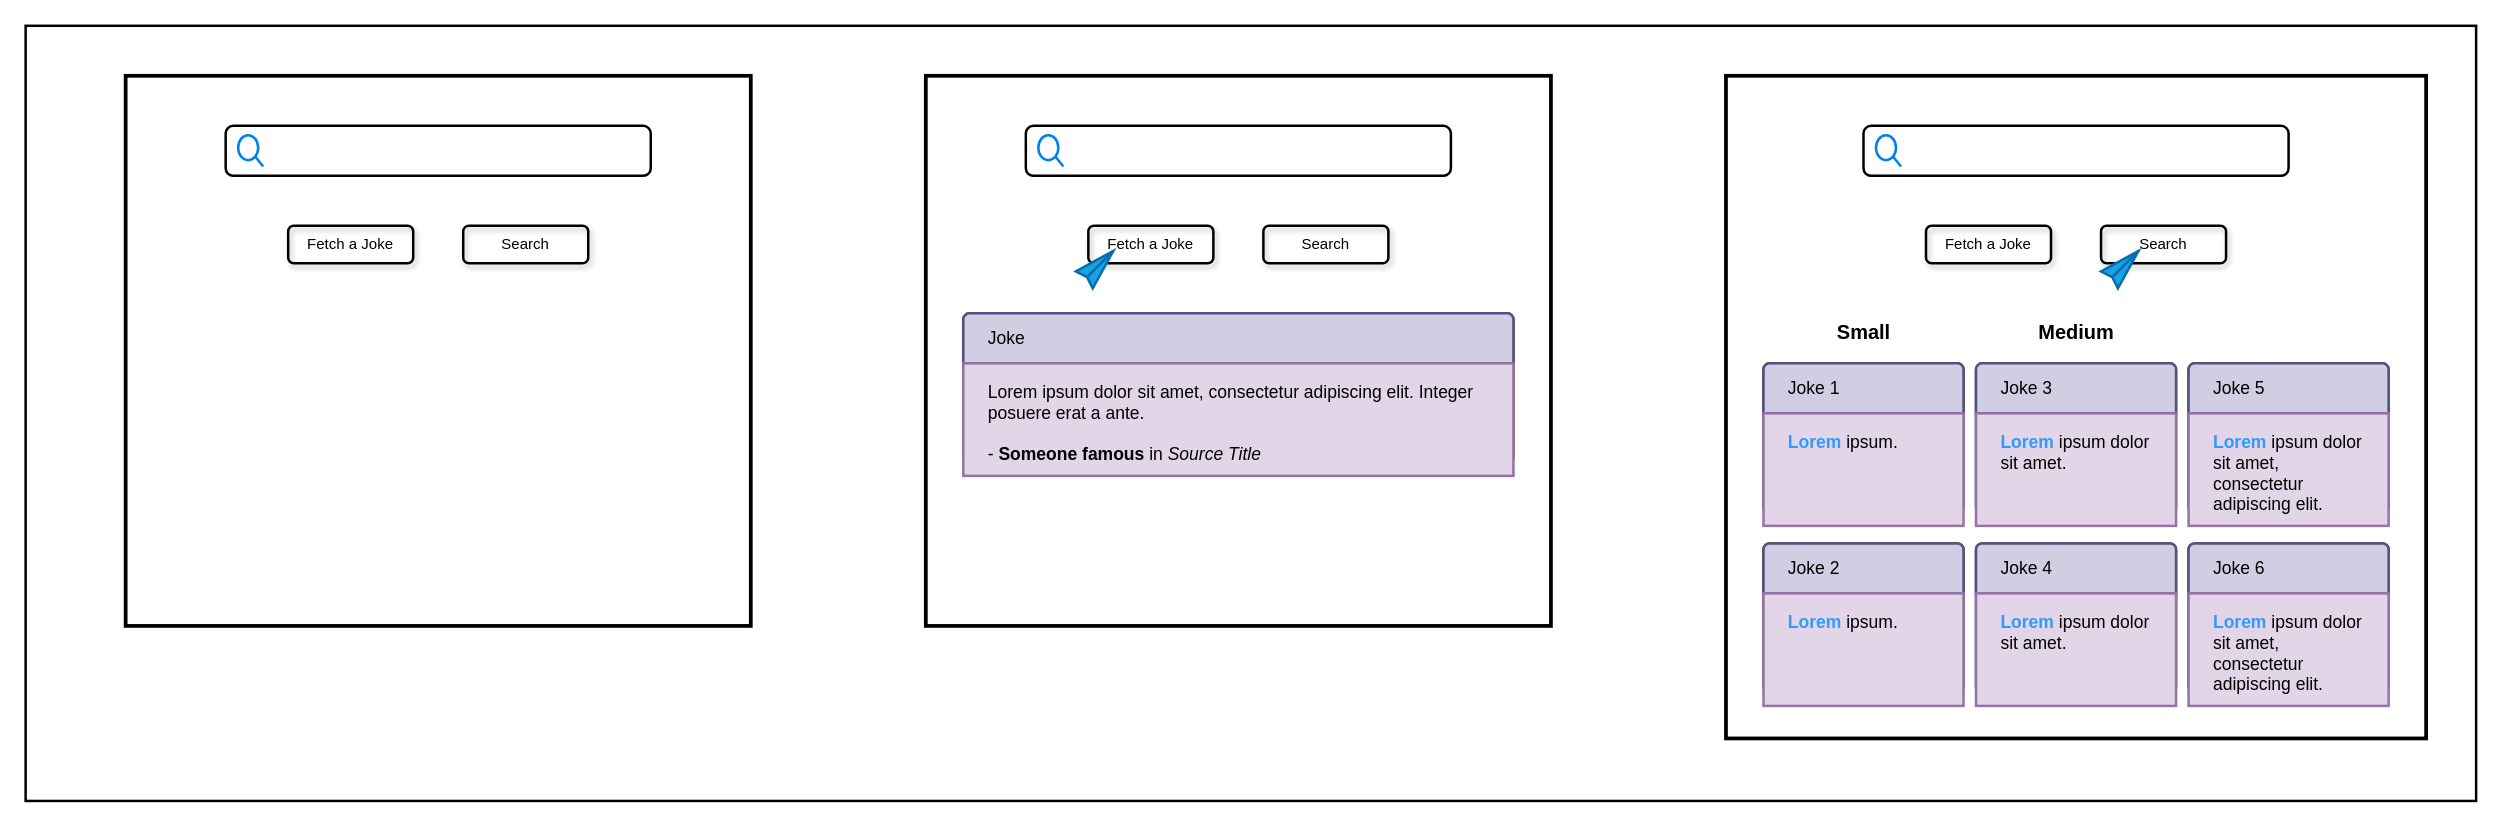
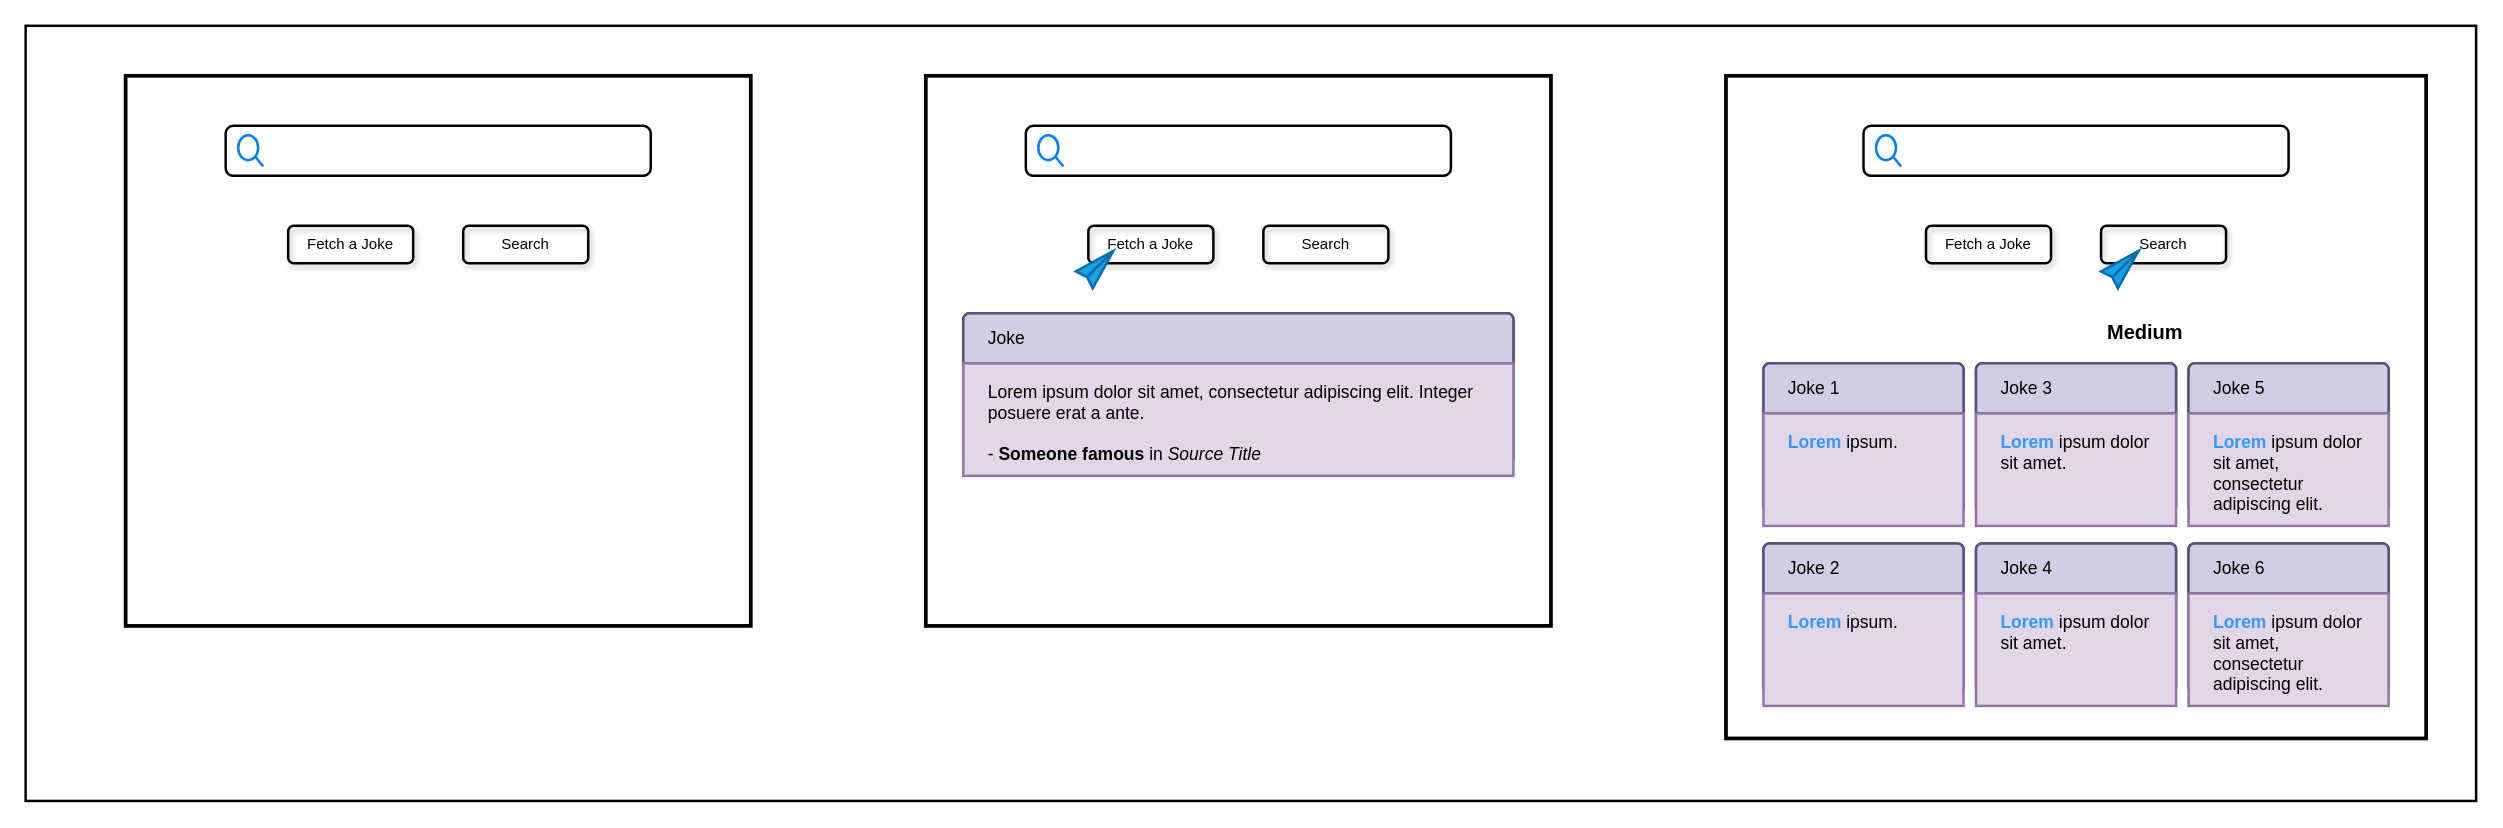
(1863, 332) -> none
(2076, 332) -> (2144, 332)
